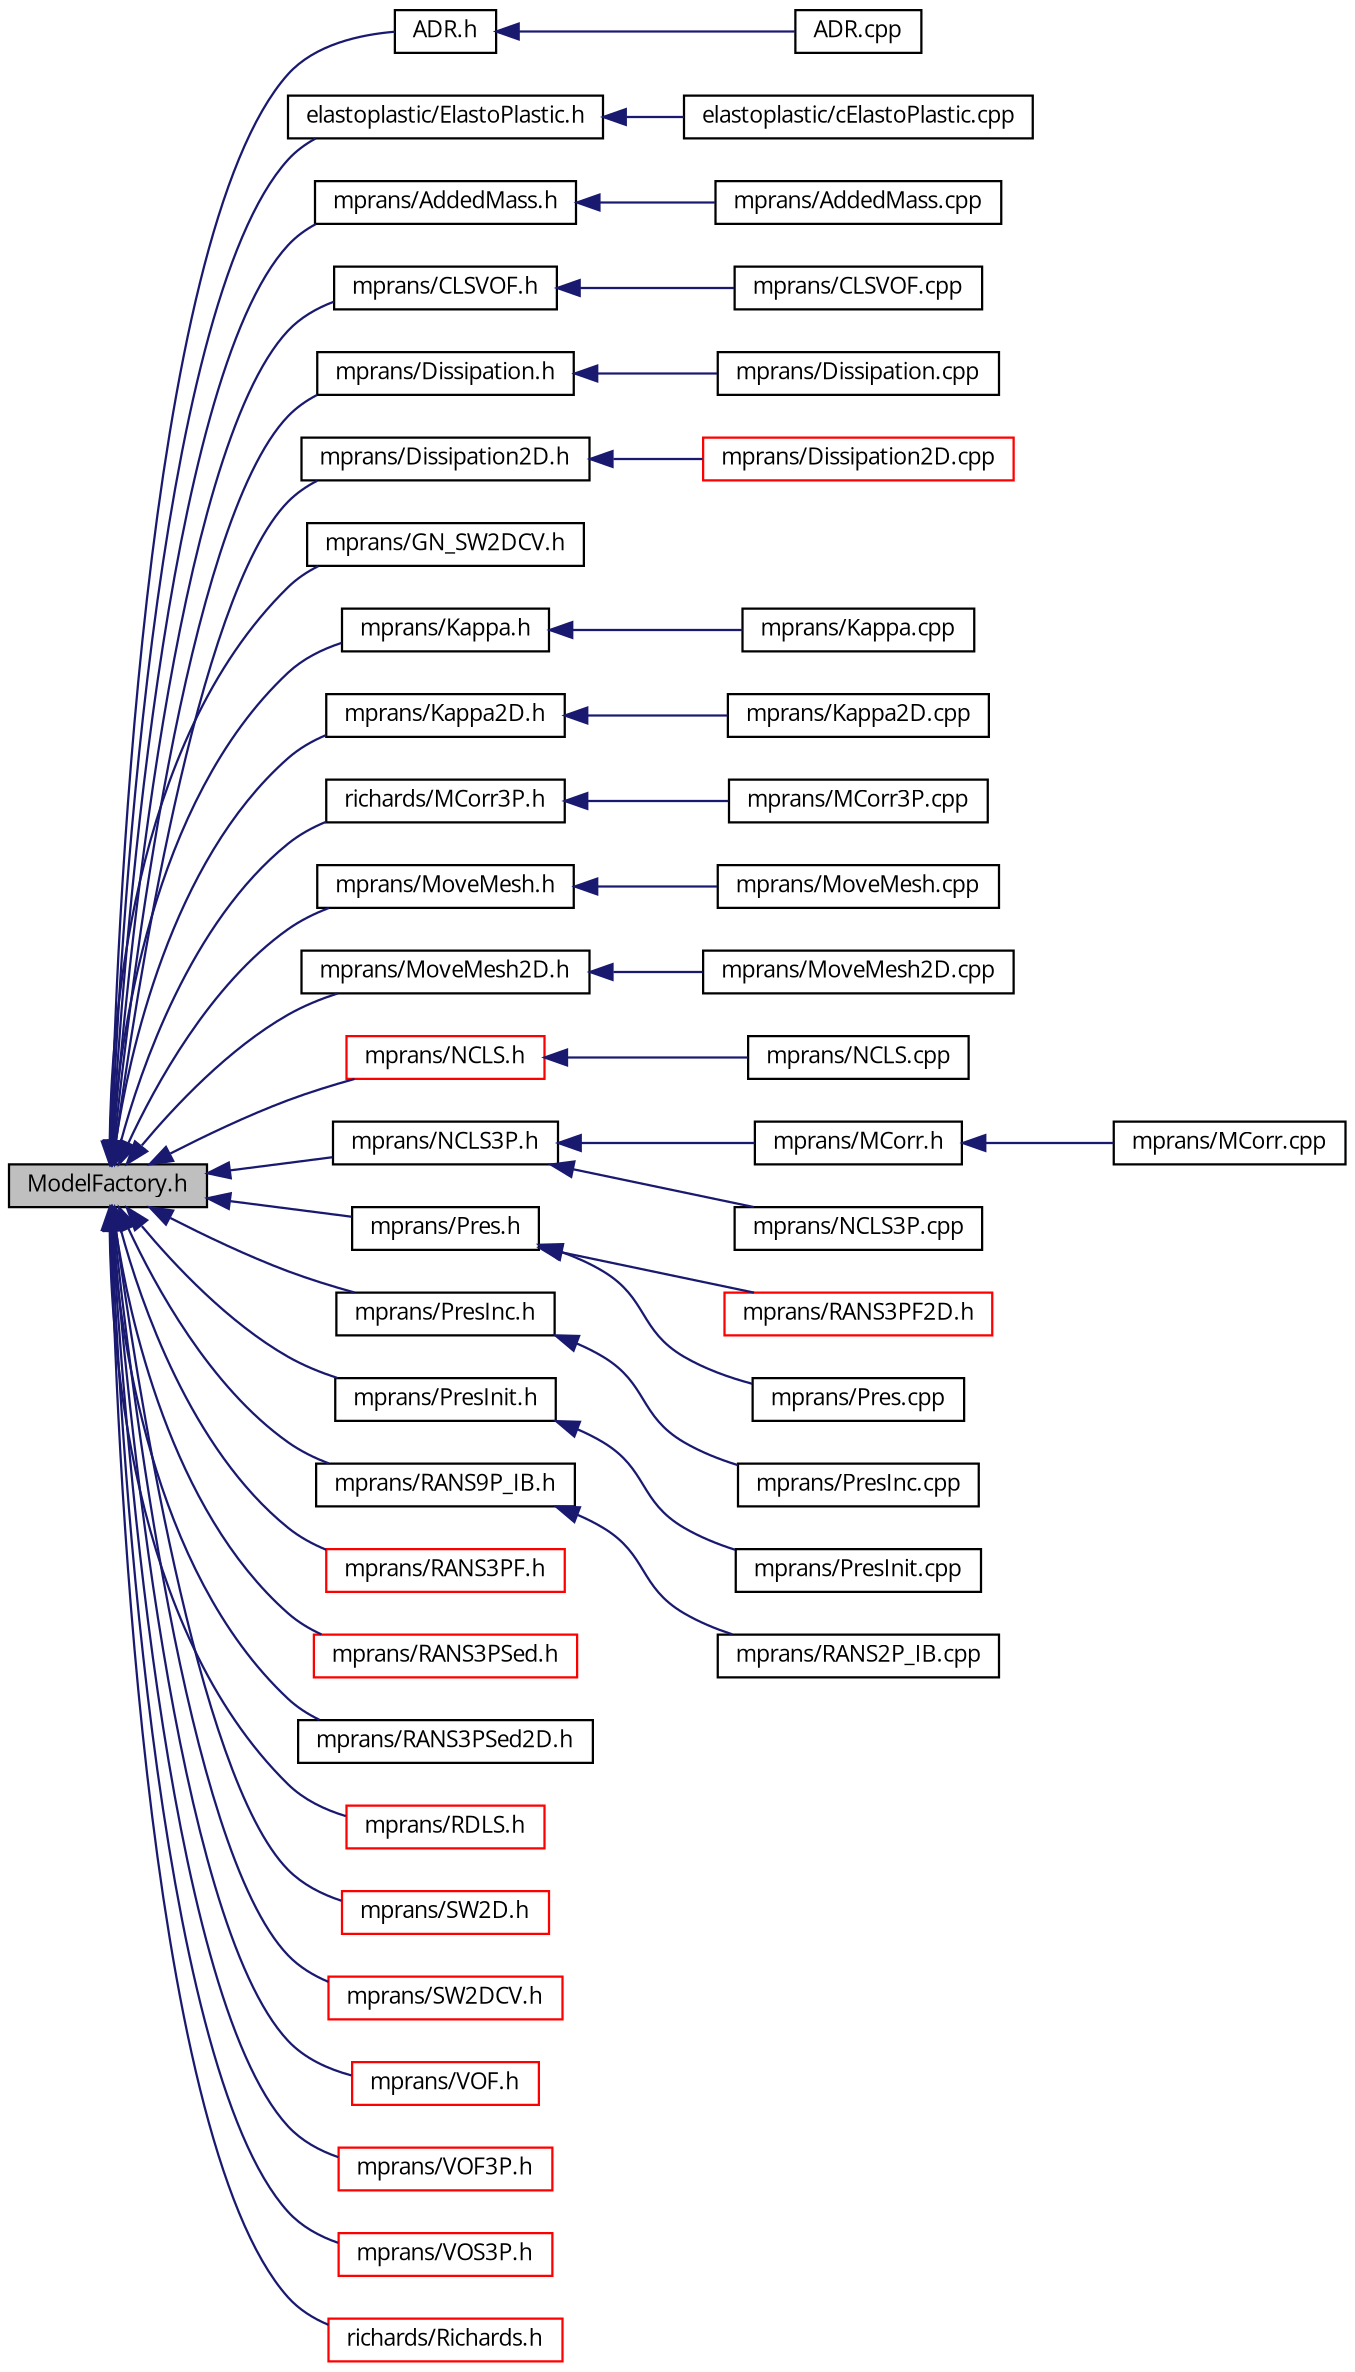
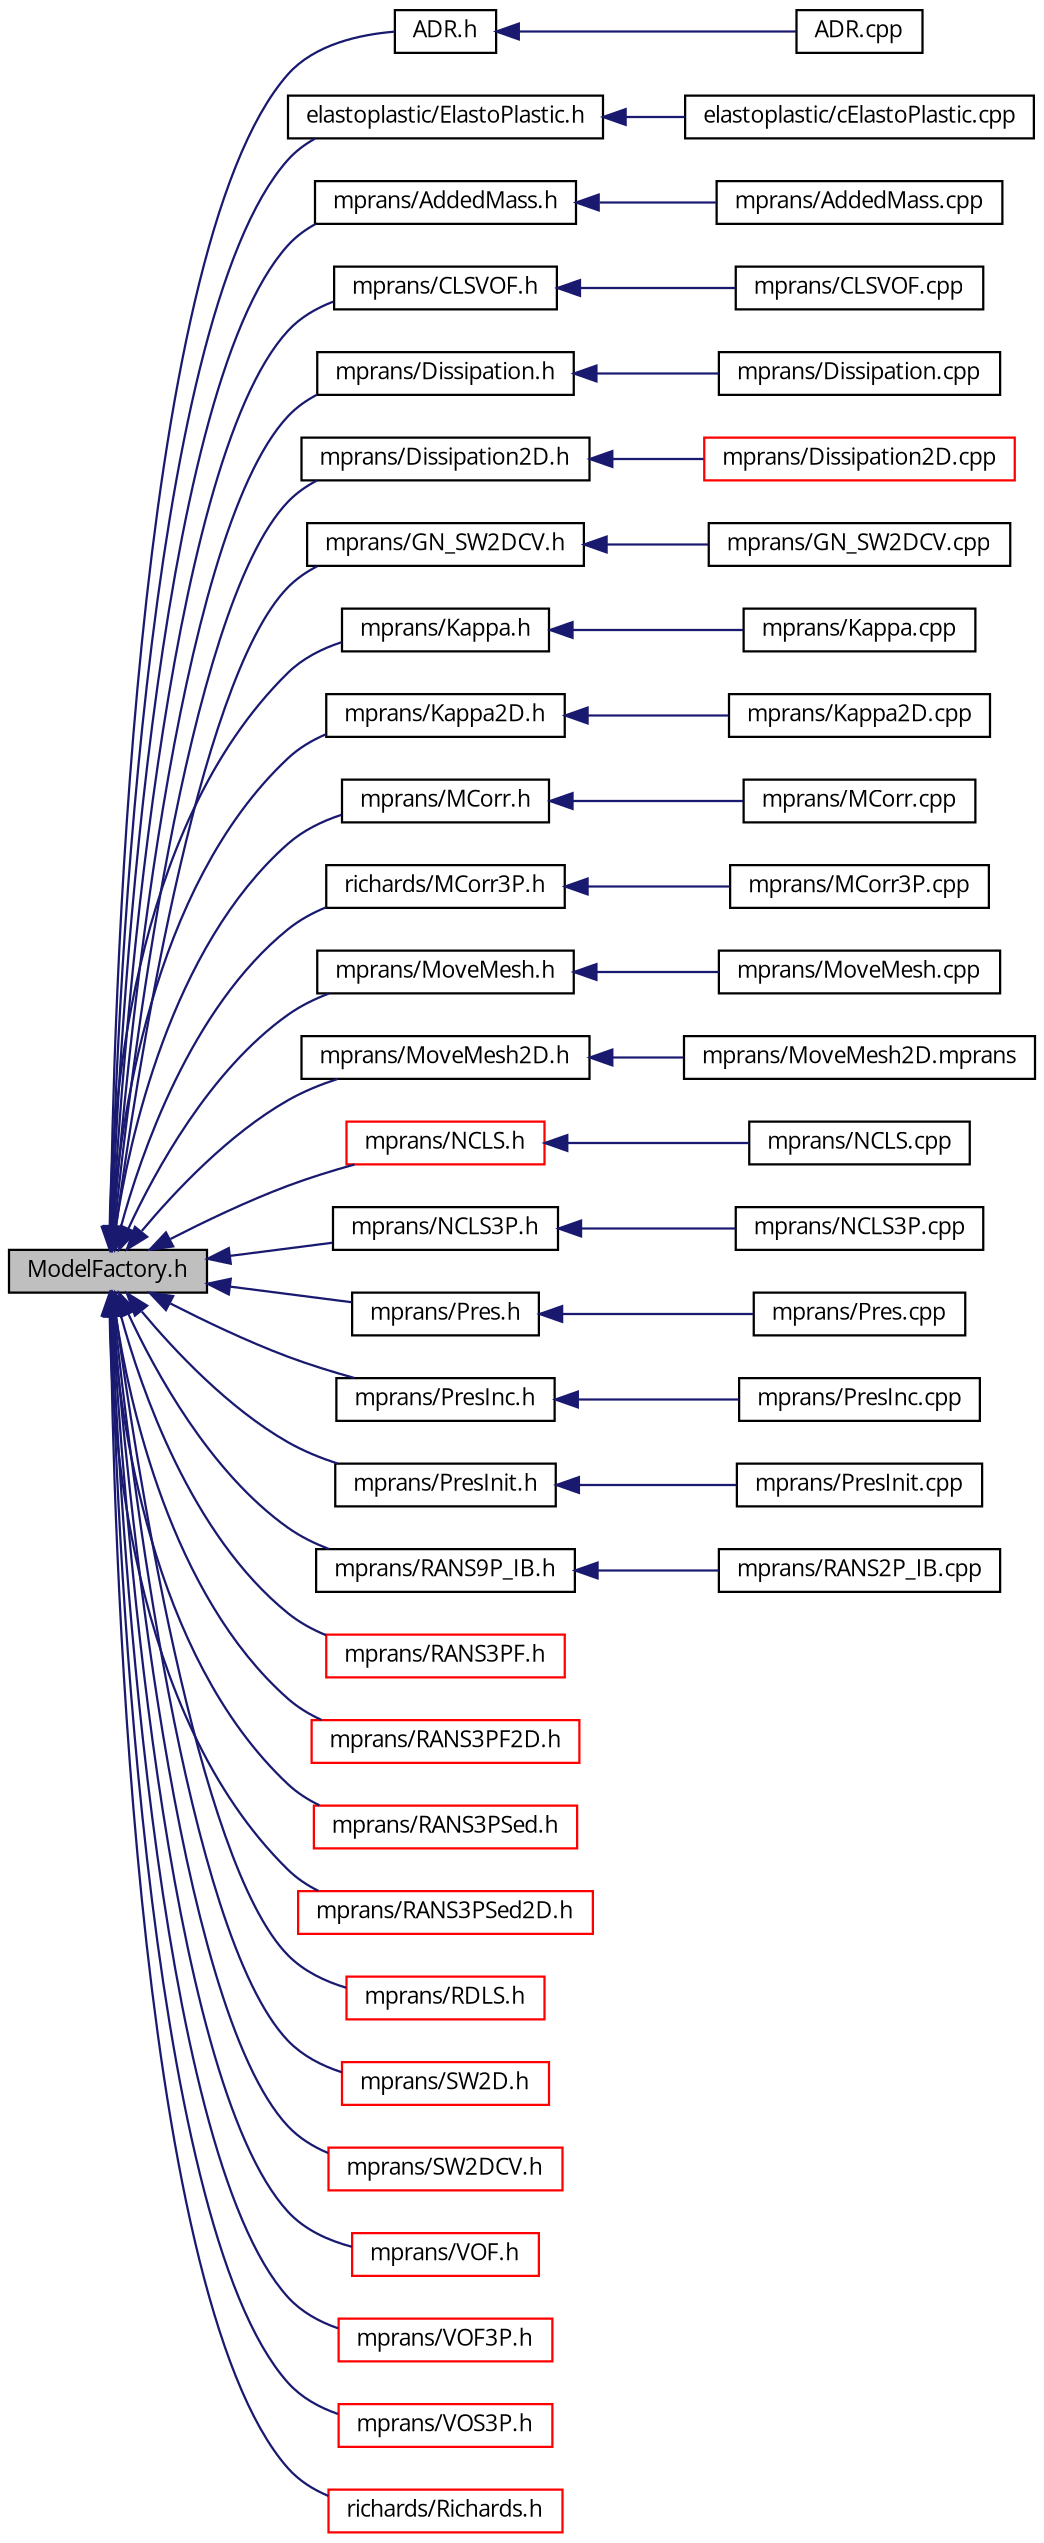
none -> (860, 544)
(858, 972) -> (860, 1058)
(668, 1143) -> (183, 993)
(658, 1273) -> (179, 1540)
(446, 1742) -> (446, 1912)
